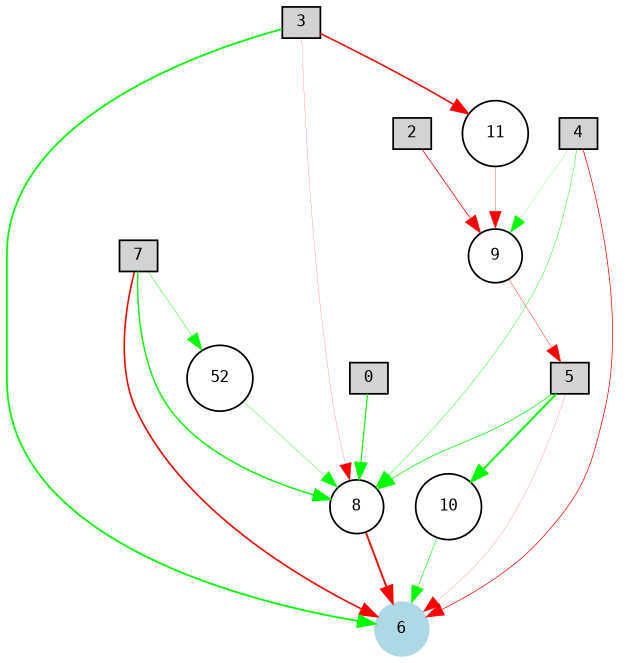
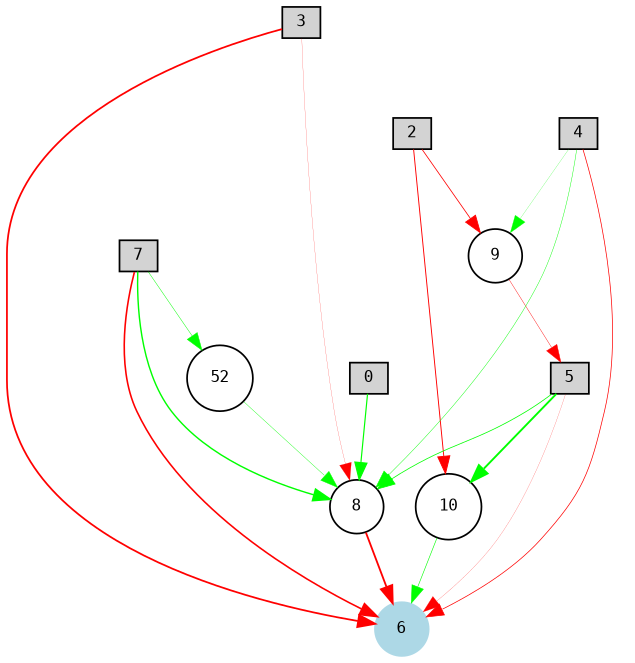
(495, 134) -> none
none -> (429, 303)
(7, 357) -> (7, 357)
